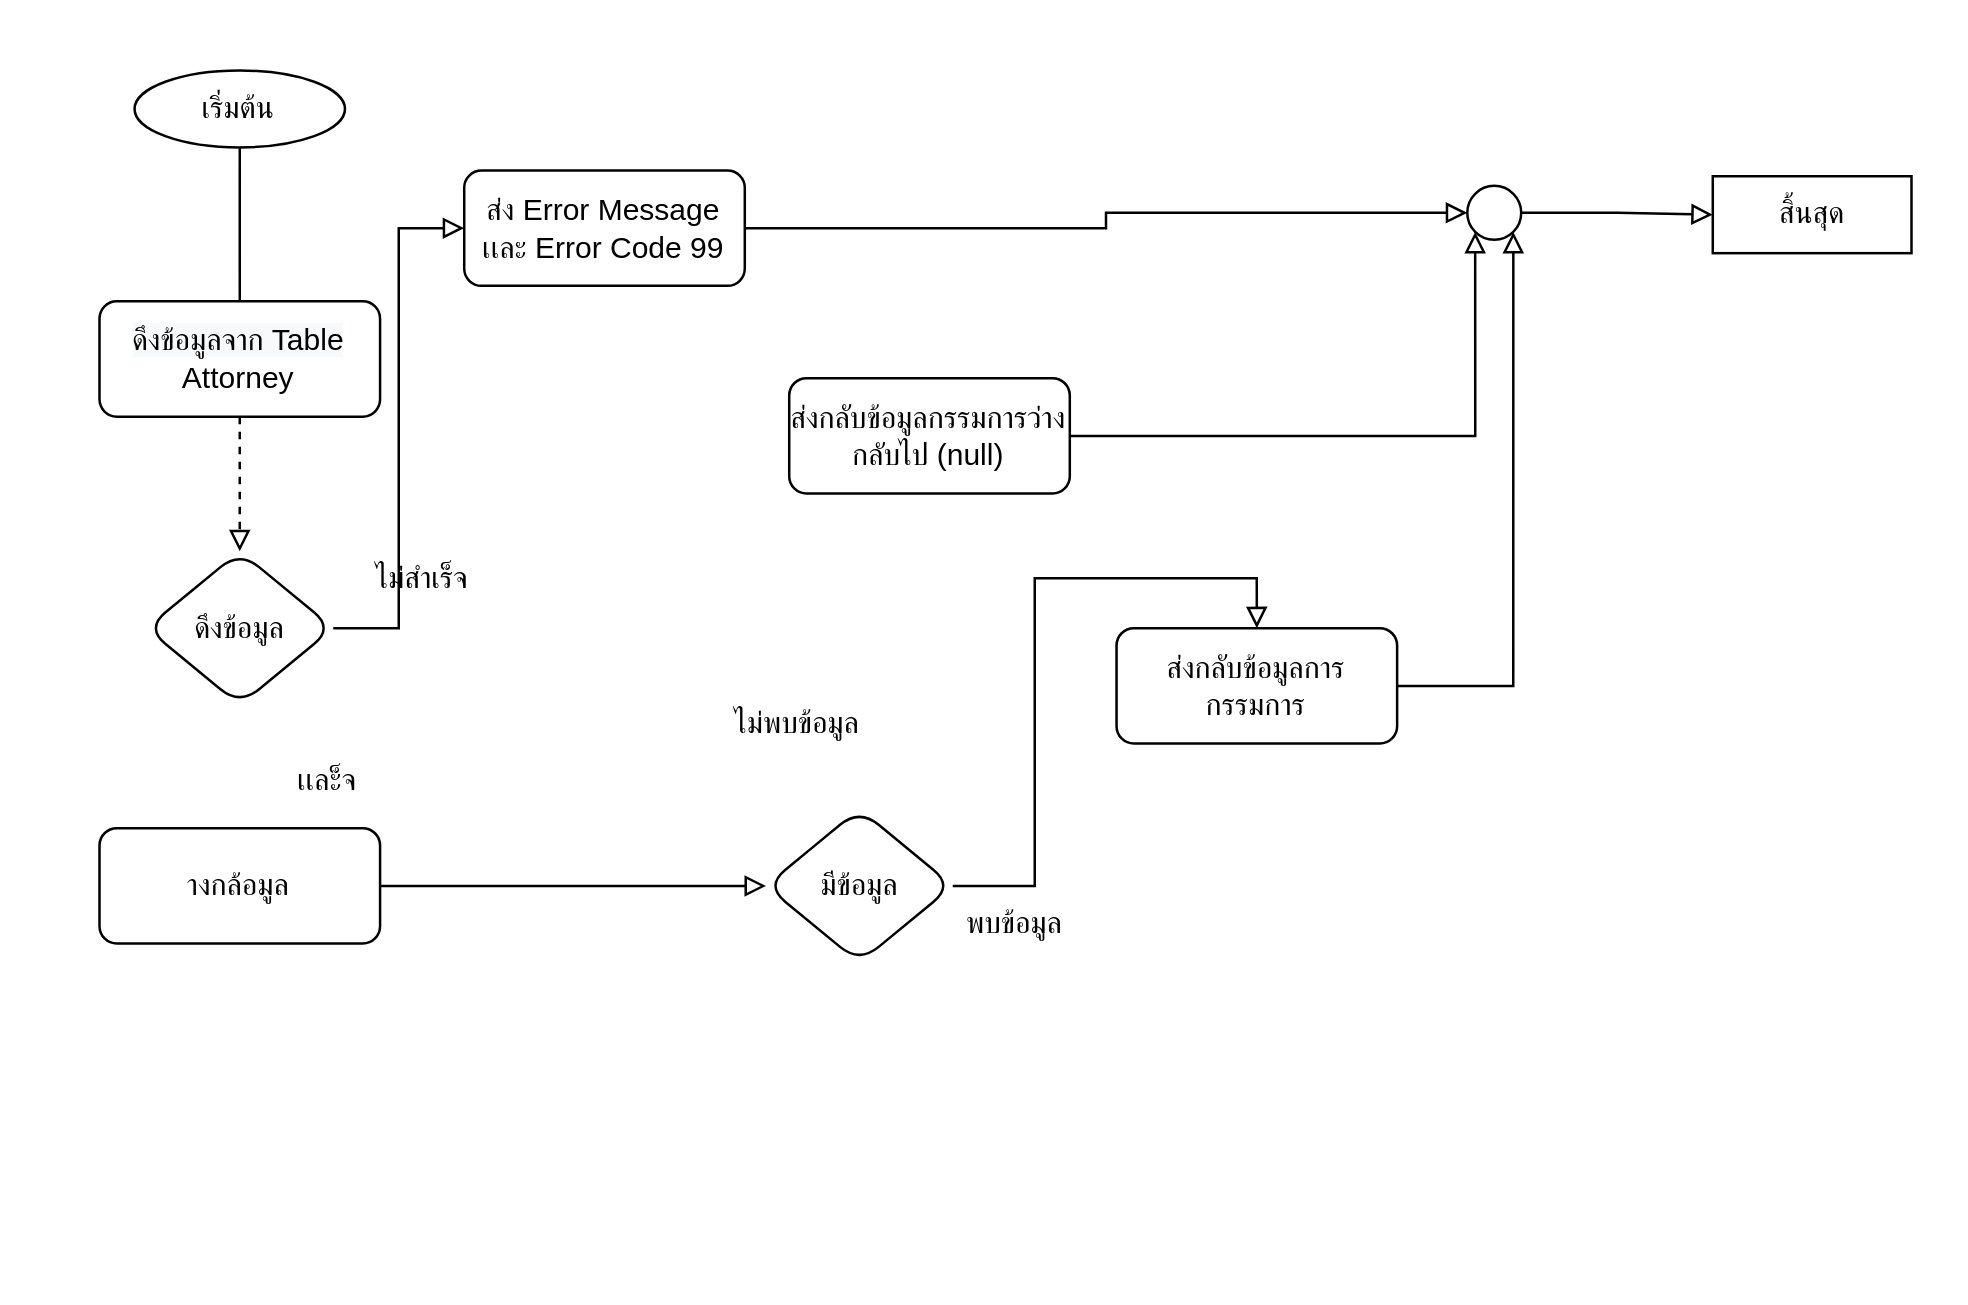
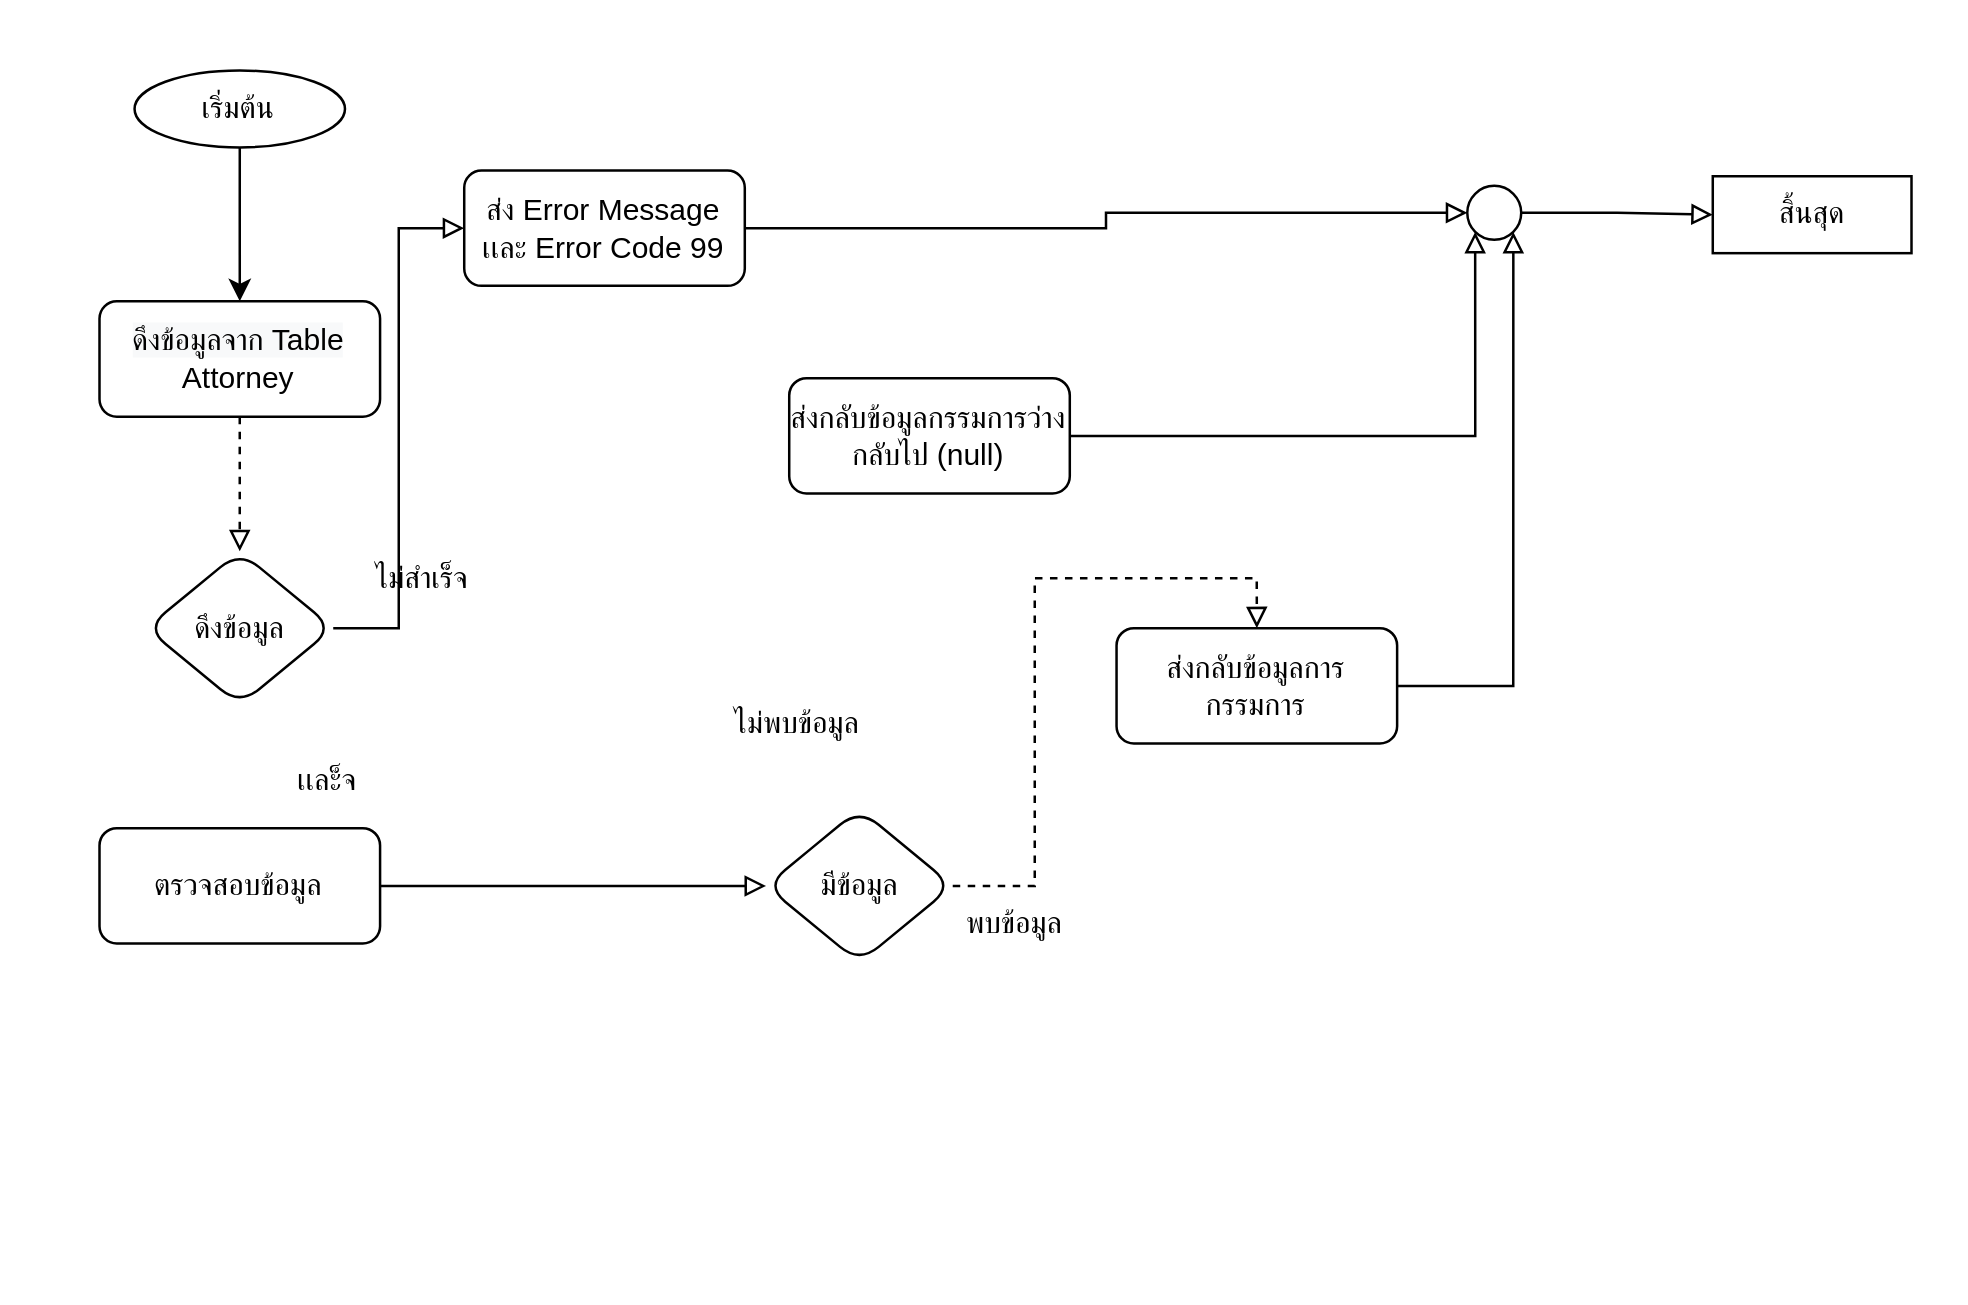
(240, 290) -> (240, 283)
(1035, 644) -> (1035, 644)
(239, 886) -> (239, 886)
